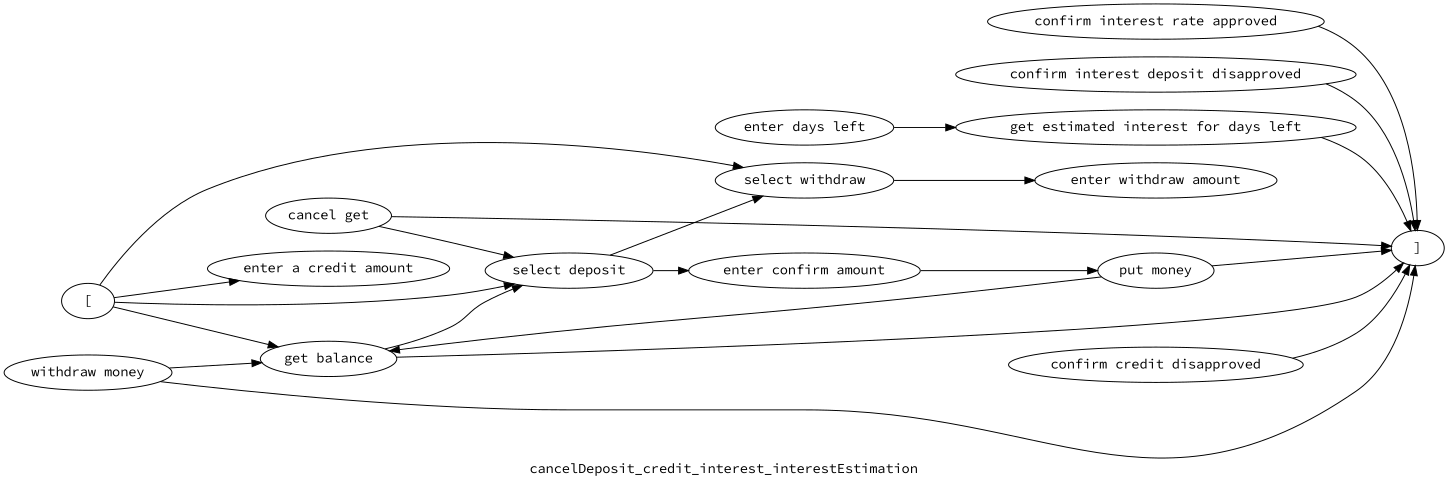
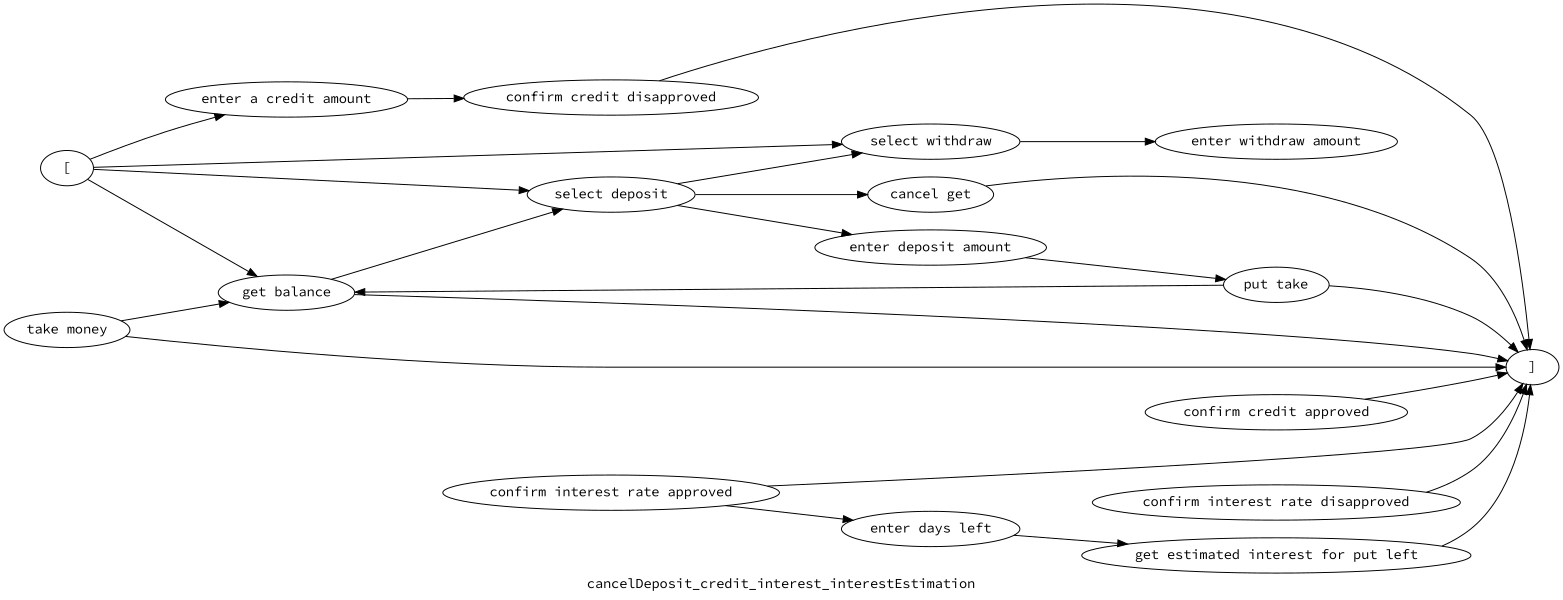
(1156, 75) -> (1276, 502)
none -> (431, 99)
(1156, 127) -> (1276, 555)
(442, 240) -> (776, 195)
(804, 271) -> (931, 248)
(1156, 271) -> (1276, 285)
(88, 373) -> (67, 330)
none -> (1276, 412)
none -> (784, 512)
